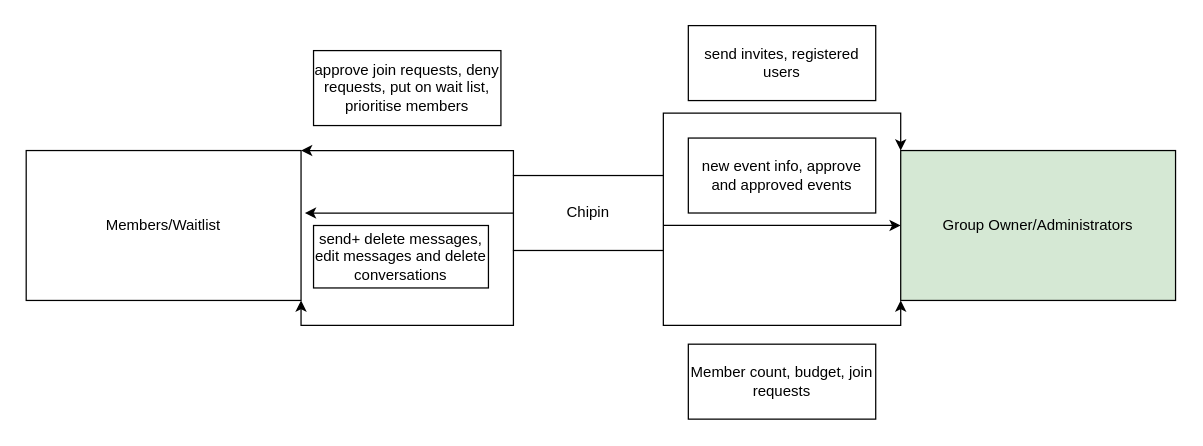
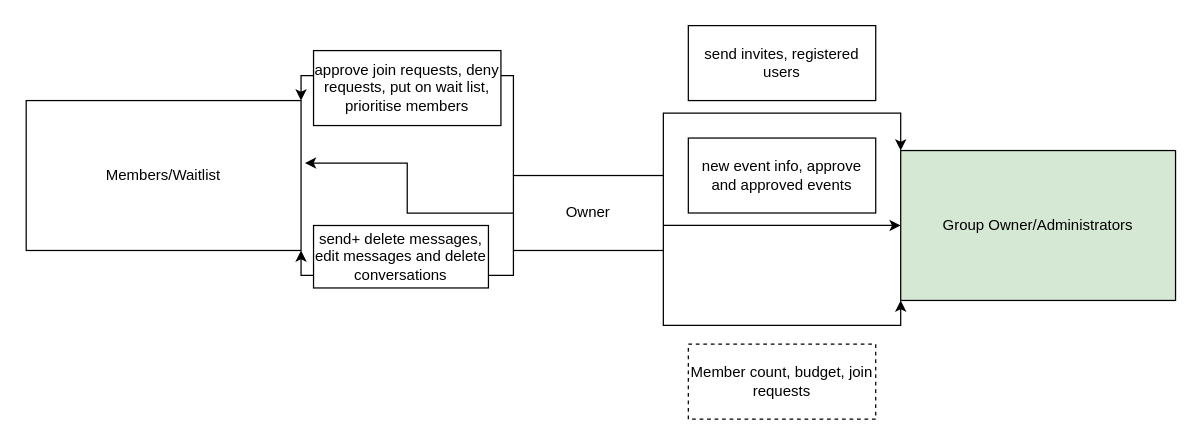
(588, 213) -> (588, 213)
(163, 226) -> (163, 176)
(782, 382) -> (782, 382)
